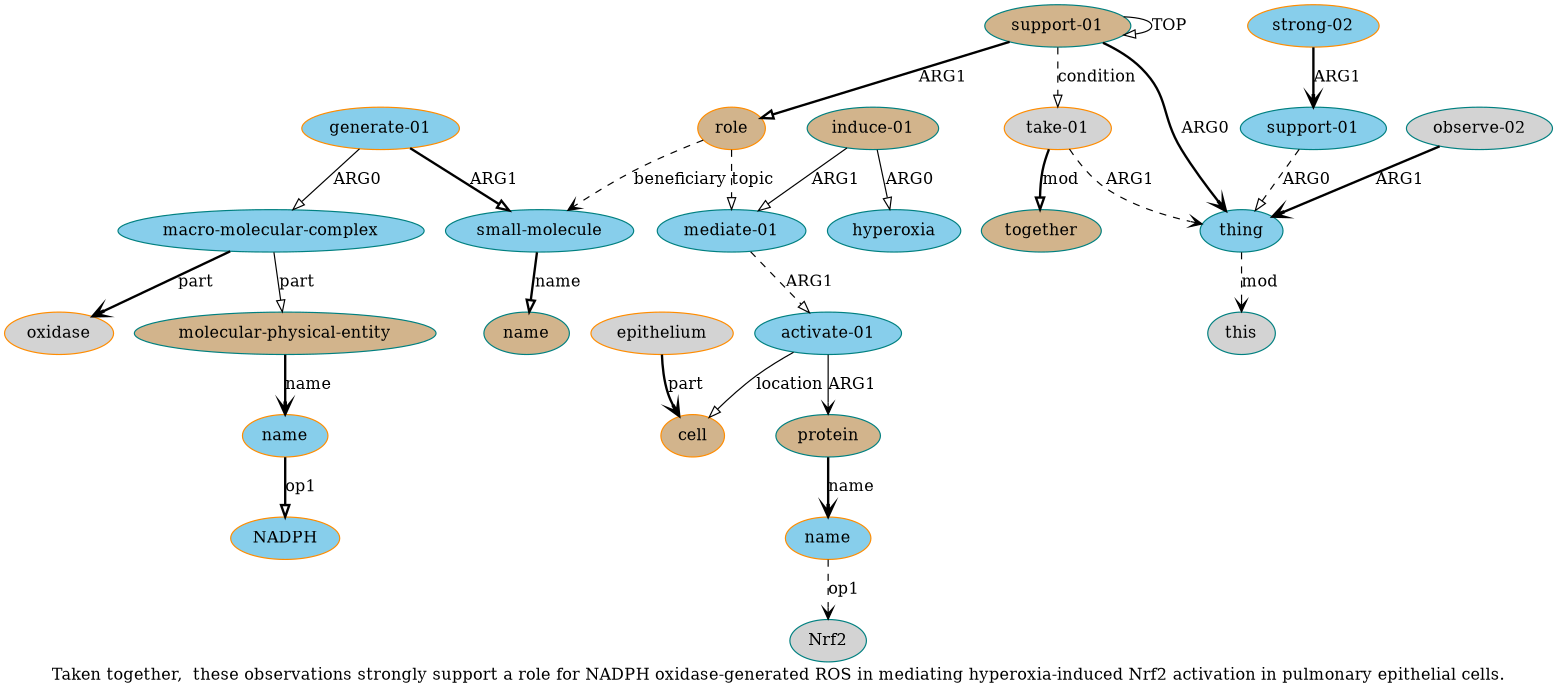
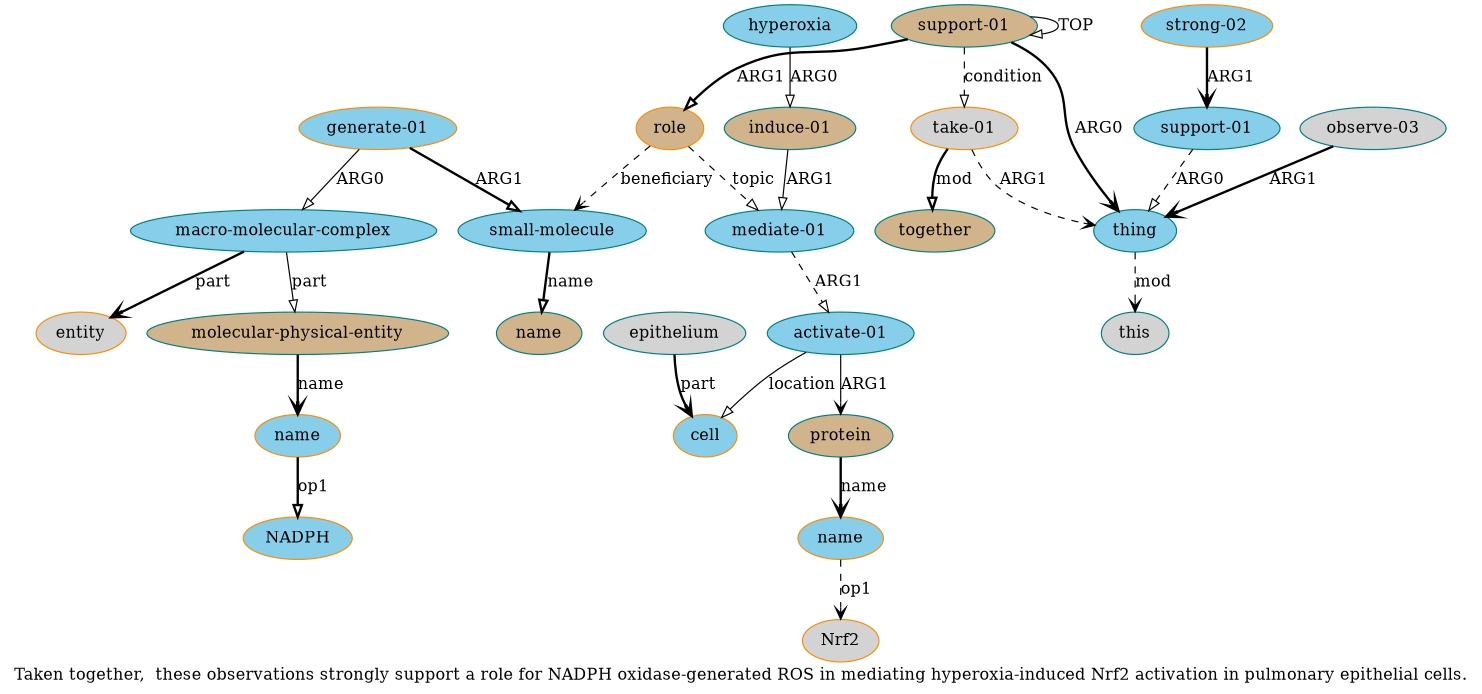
(1479, 128) -> (1373, 128)
(882, 174) -> (790, 71)
(59, 333) -> (81, 333)
(662, 333) -> (675, 333)
(693, 436) -> (705, 436)
(828, 641) -> (841, 641)
